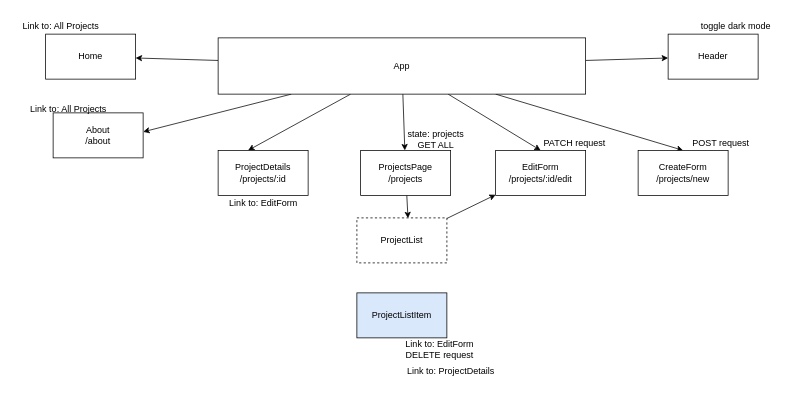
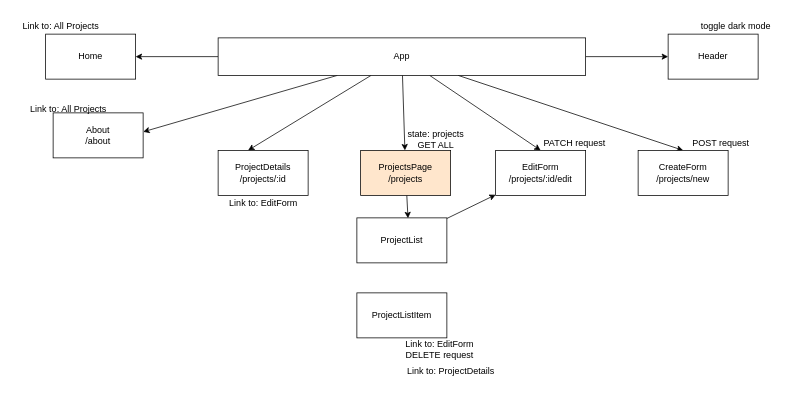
(402, 66) -> (402, 57)
(405, 173) -> (405, 173)
(402, 240) -> (402, 240)
(402, 315) -> (402, 315)
